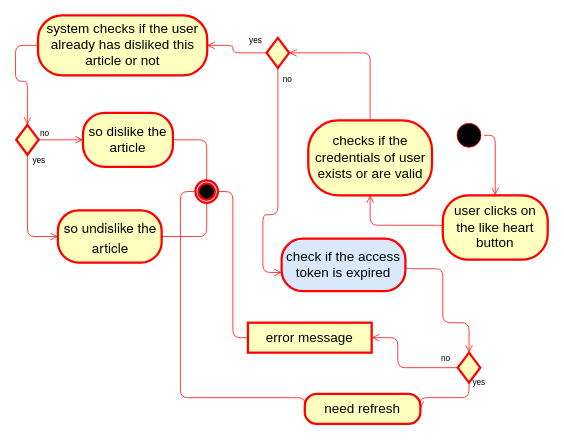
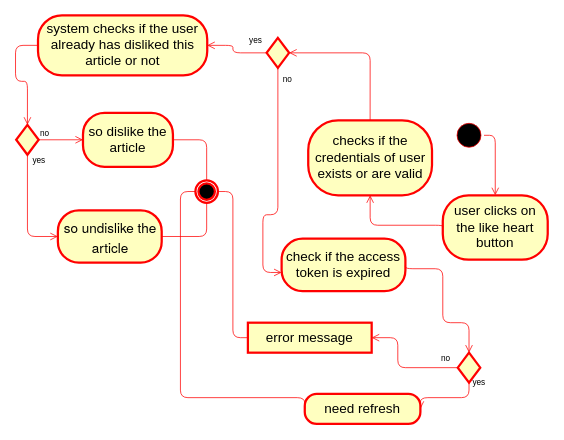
(344, 265) -> (344, 265)
